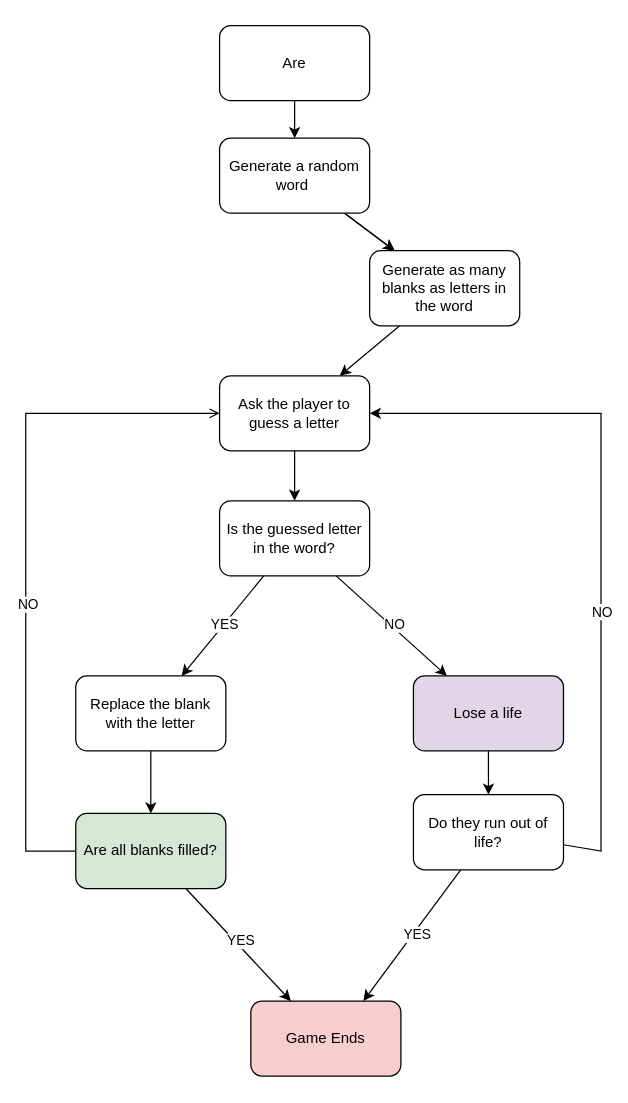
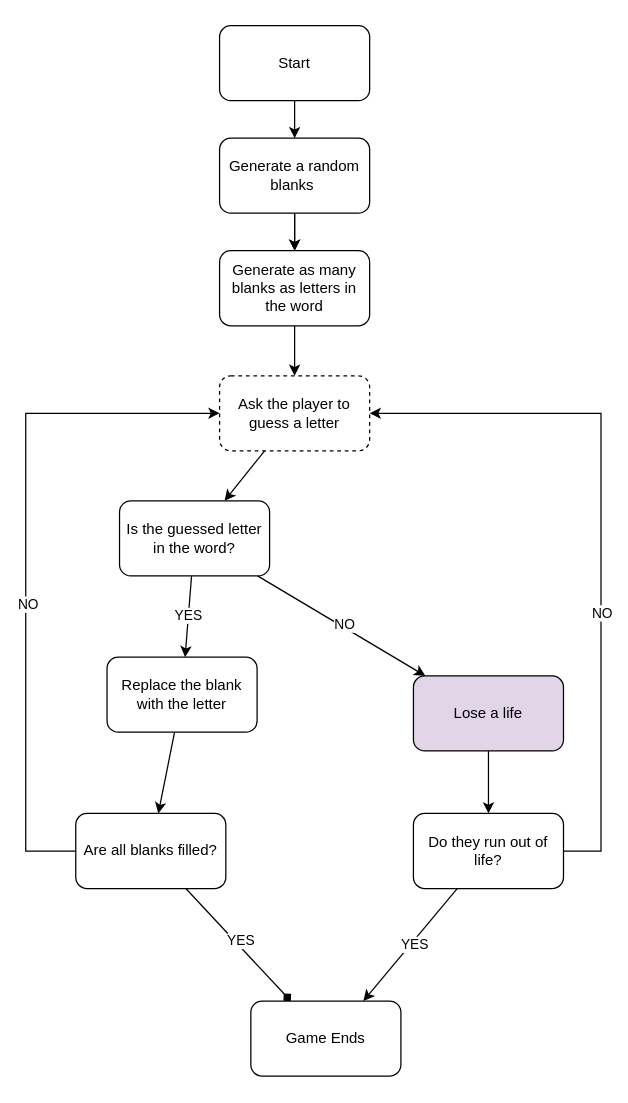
(294, 63) -> (294, 63)
(294, 176) -> (294, 176)
(444, 288) -> (294, 288)
(212, 413) -> (209, 413)
(294, 413) -> (294, 413)
(294, 538) -> (194, 538)
(151, 713) -> (182, 694)
(488, 832) -> (488, 851)
(151, 851) -> (151, 851)
(284, 993) -> (283, 993)
(326, 1038) -> (326, 1038)
